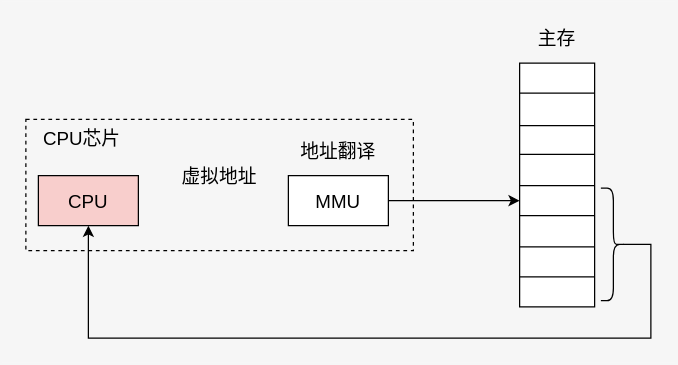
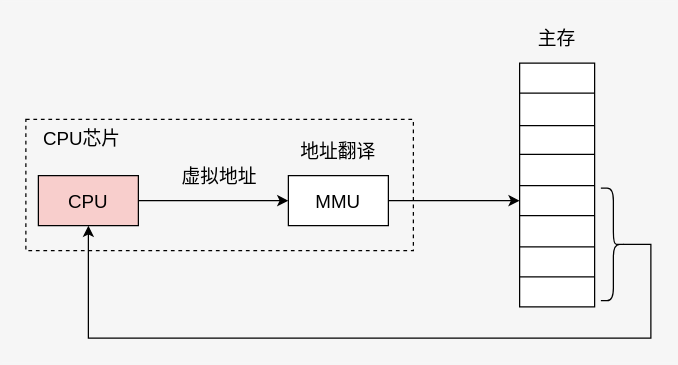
none -> (209, 201)
